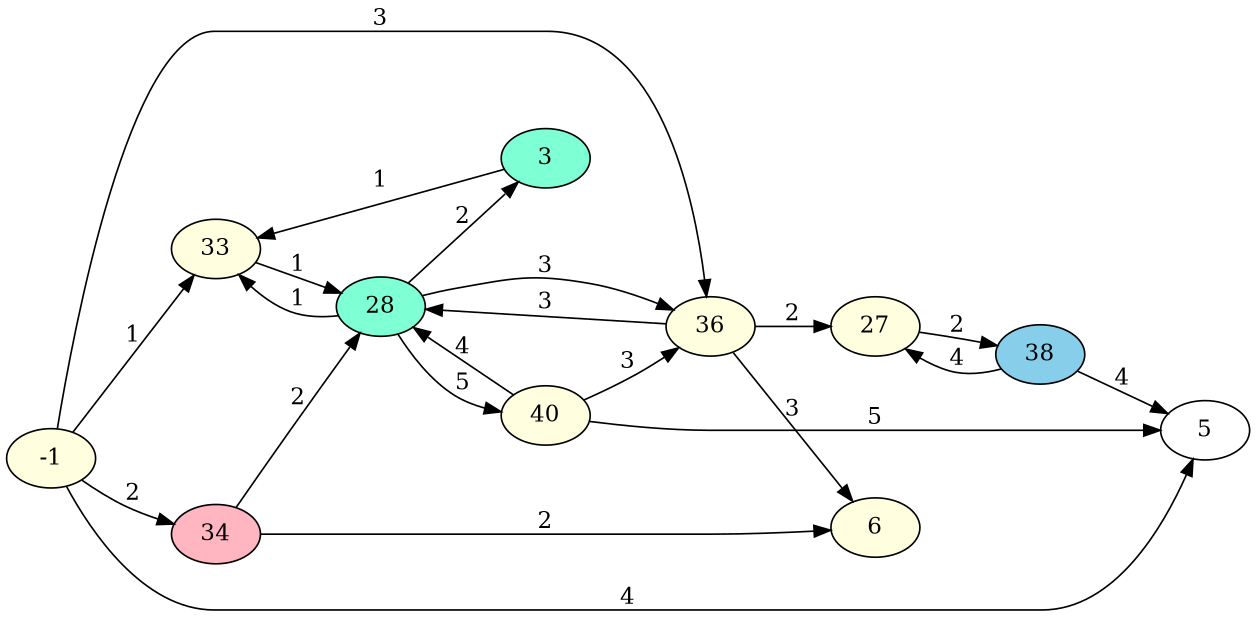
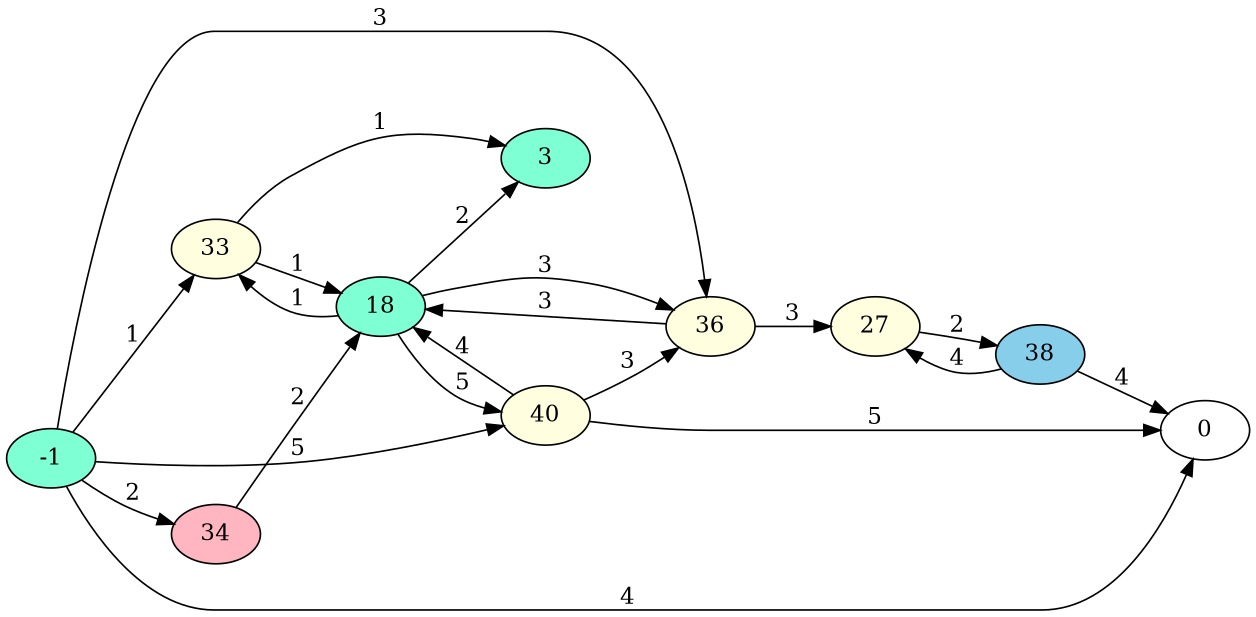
(389, 201) -> (352, 146)
(381, 307) -> (381, 307)
(793, 314) -> (793, 314)
(1205, 430) -> (1205, 430)
(51, 458) -> (51, 458)
none -> (293, 463)
(875, 528) -> none
